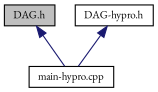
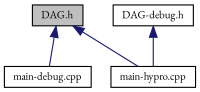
(114, 15) -> (153, 15)
none -> (48, 77)
